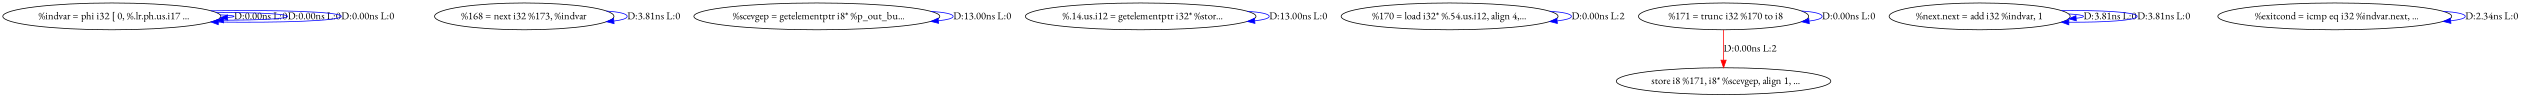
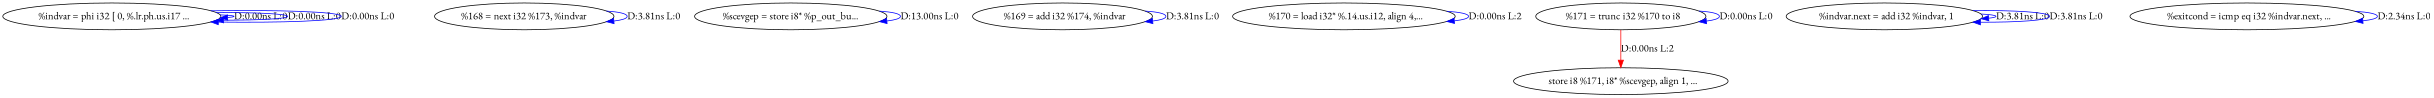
(817, 16) -> (791, 16)
none -> (1062, 16)
(1141, 16) -> none
(1450, 16) -> (1344, 16)
(1980, 16) -> (1884, 16)
